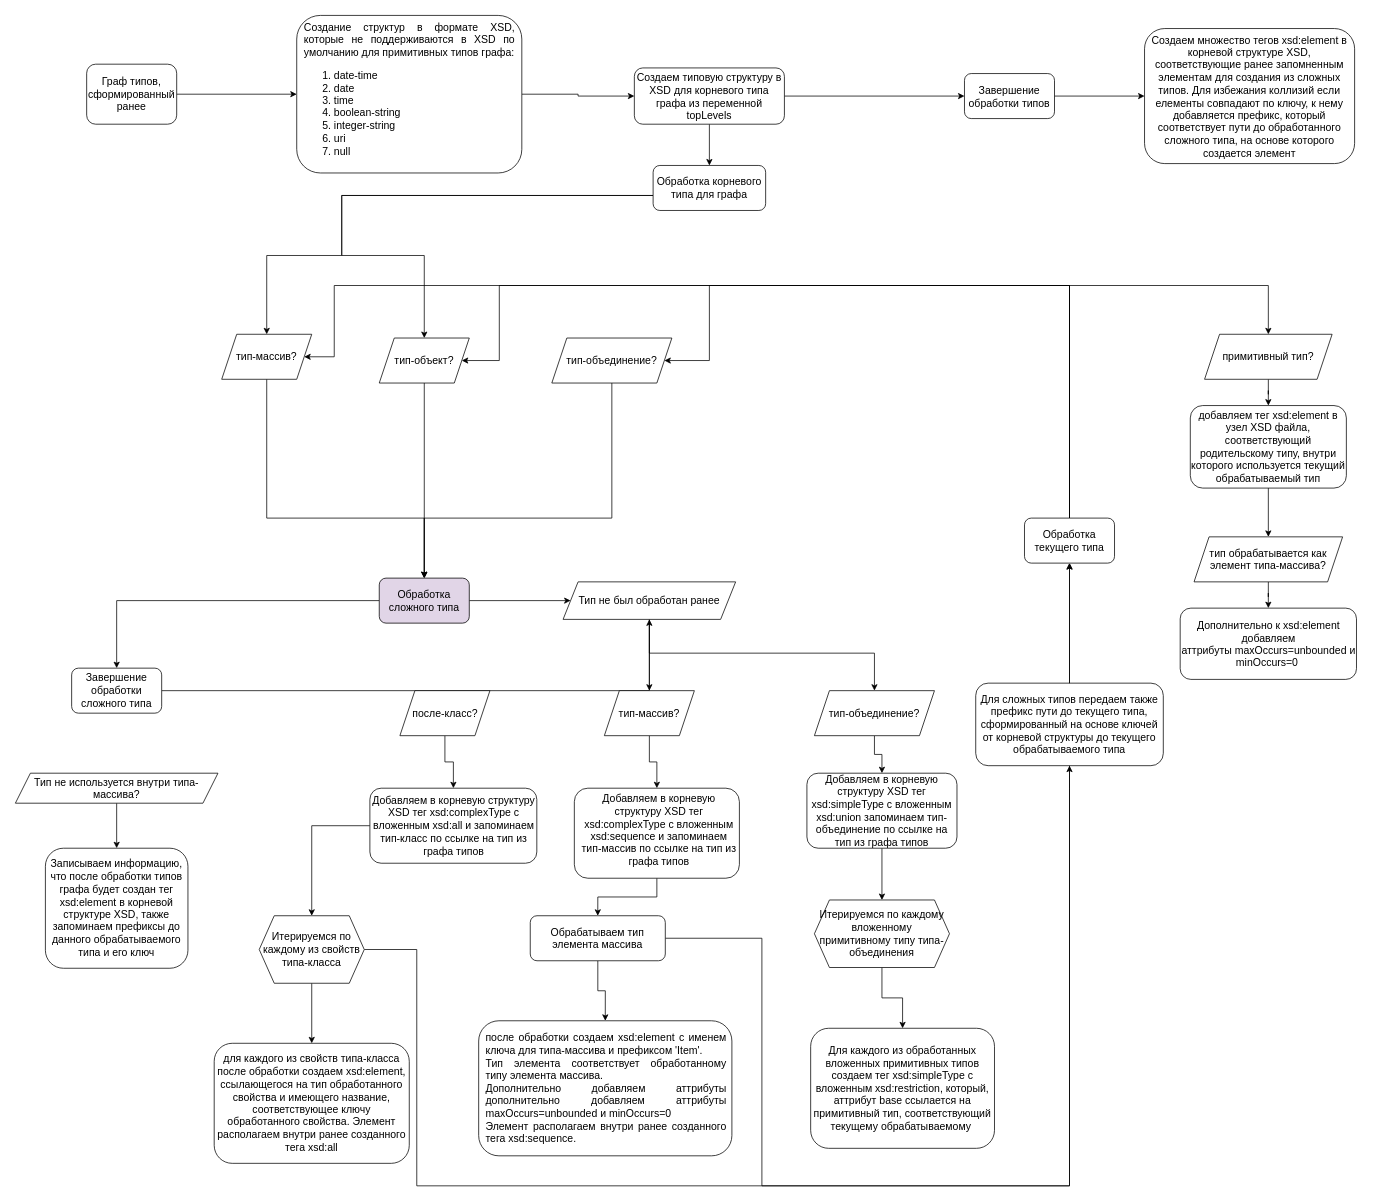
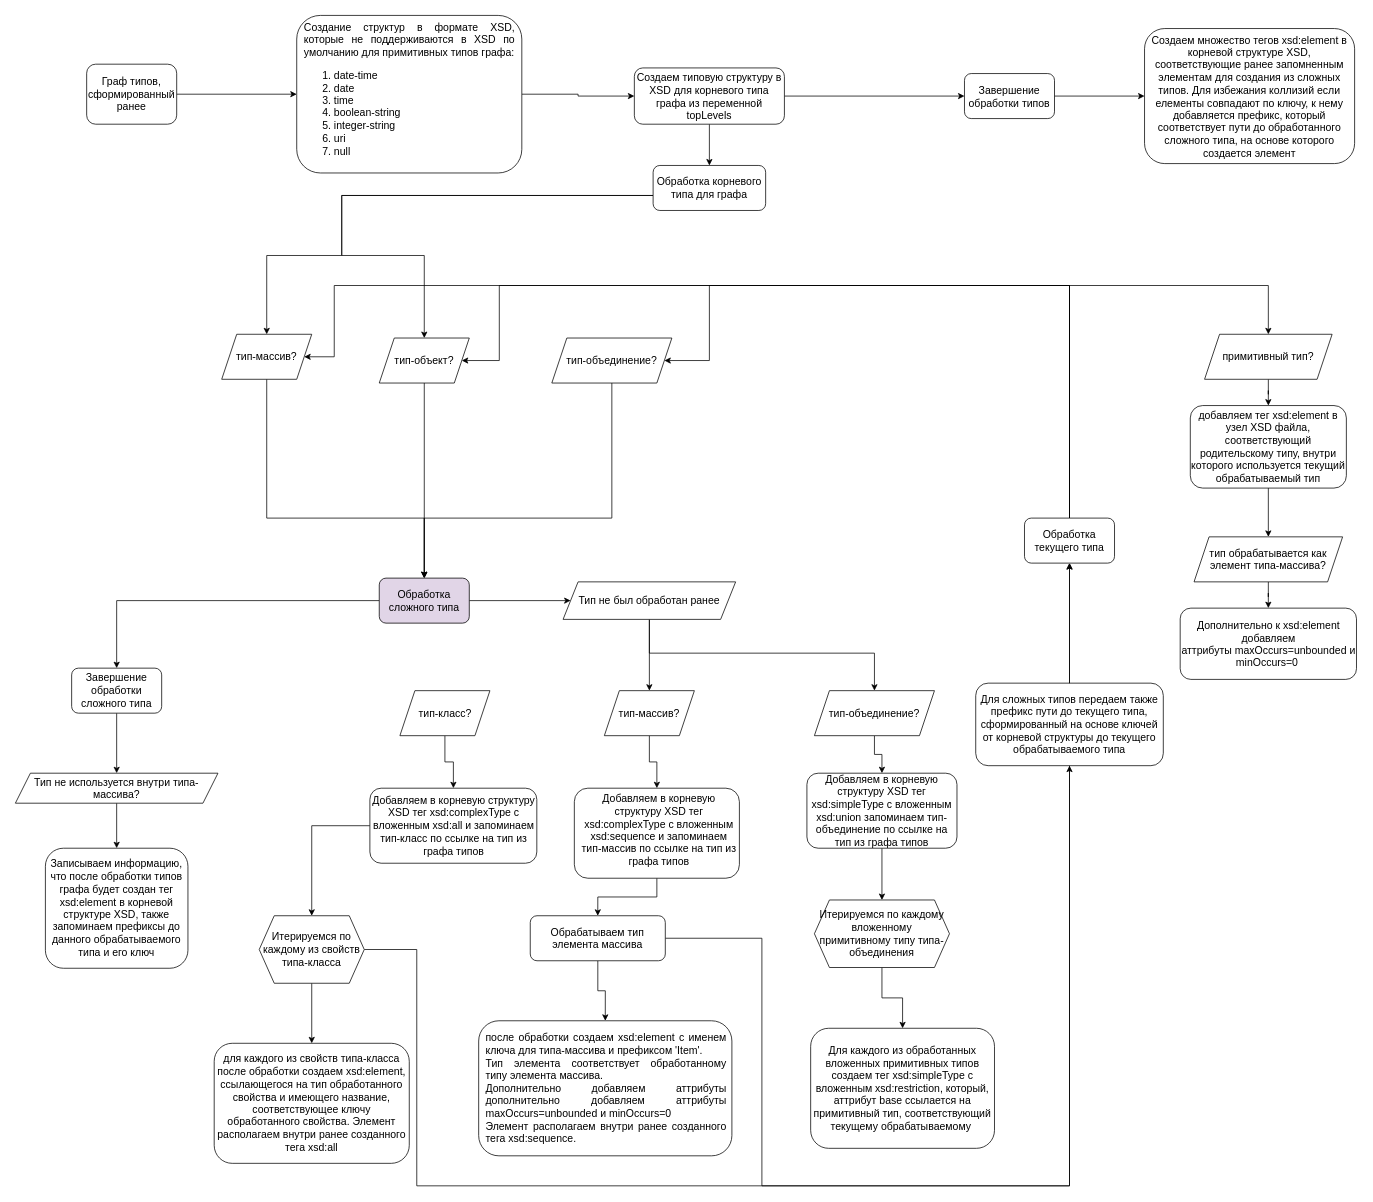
(289, 690) -> (117, 740)
(445, 713) -> (445, 713)
